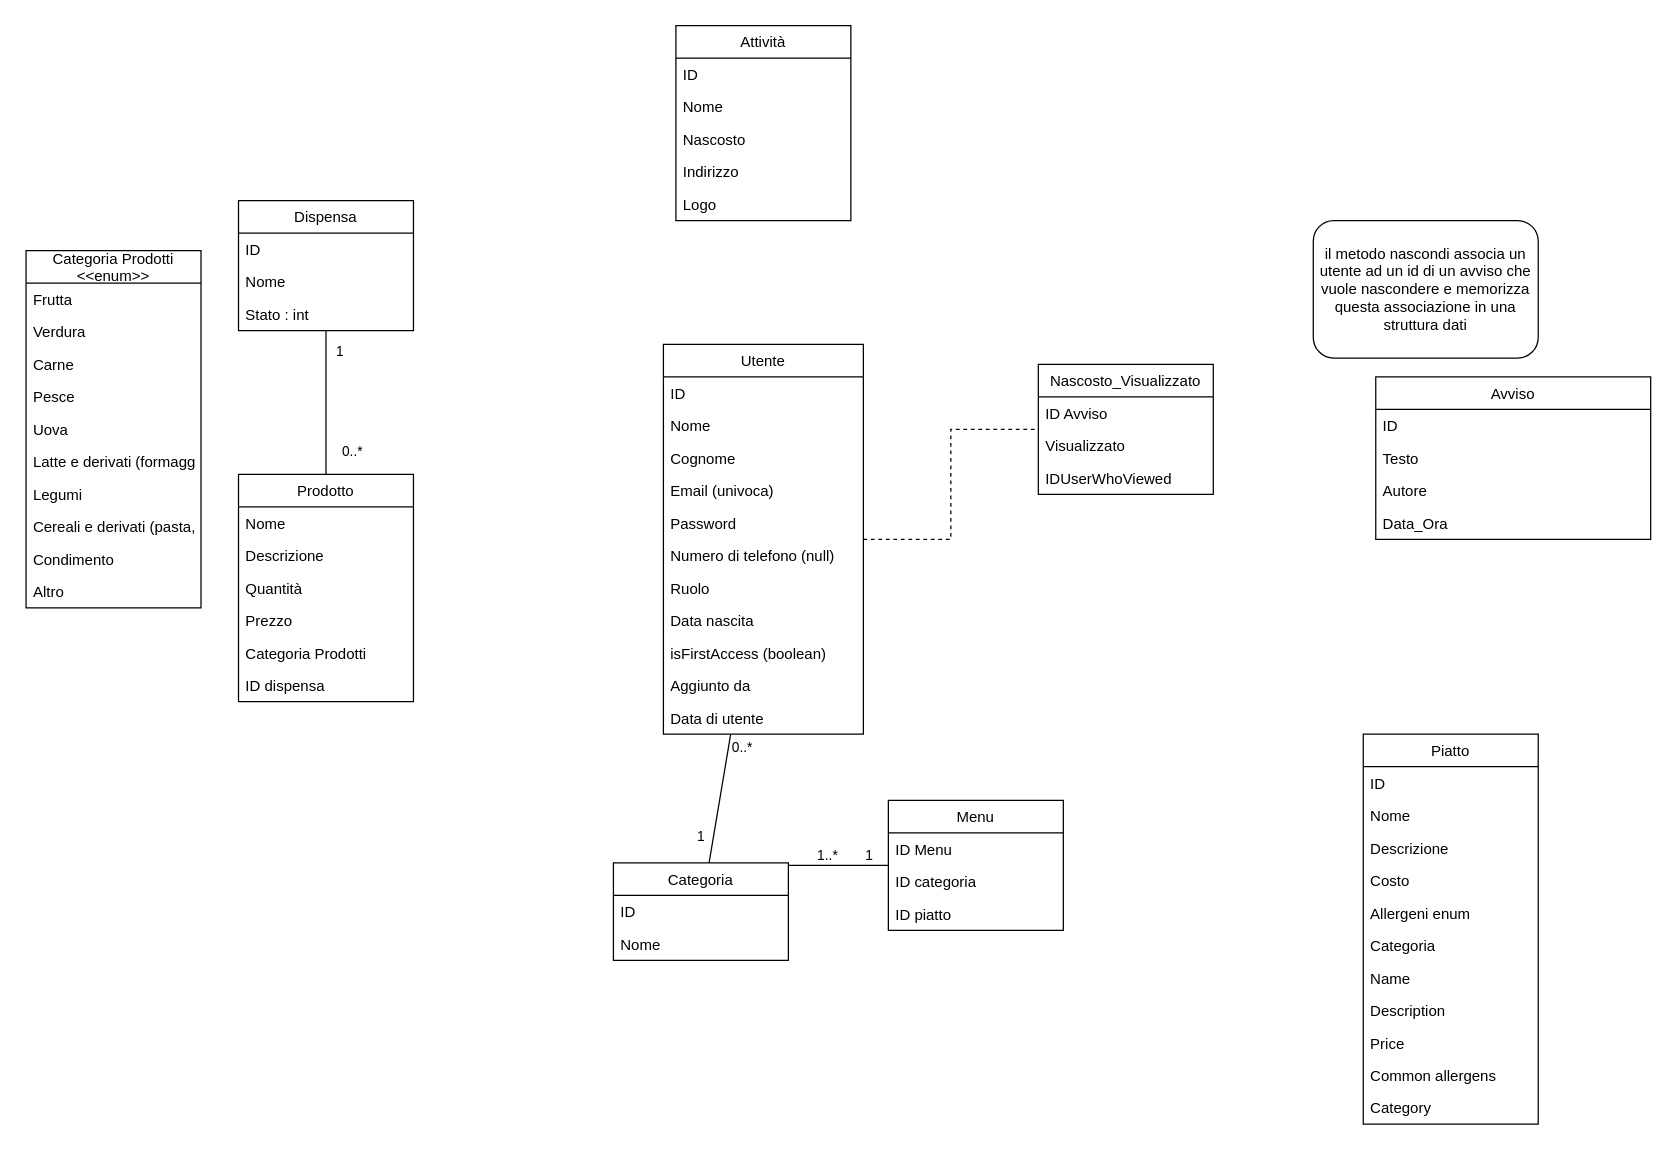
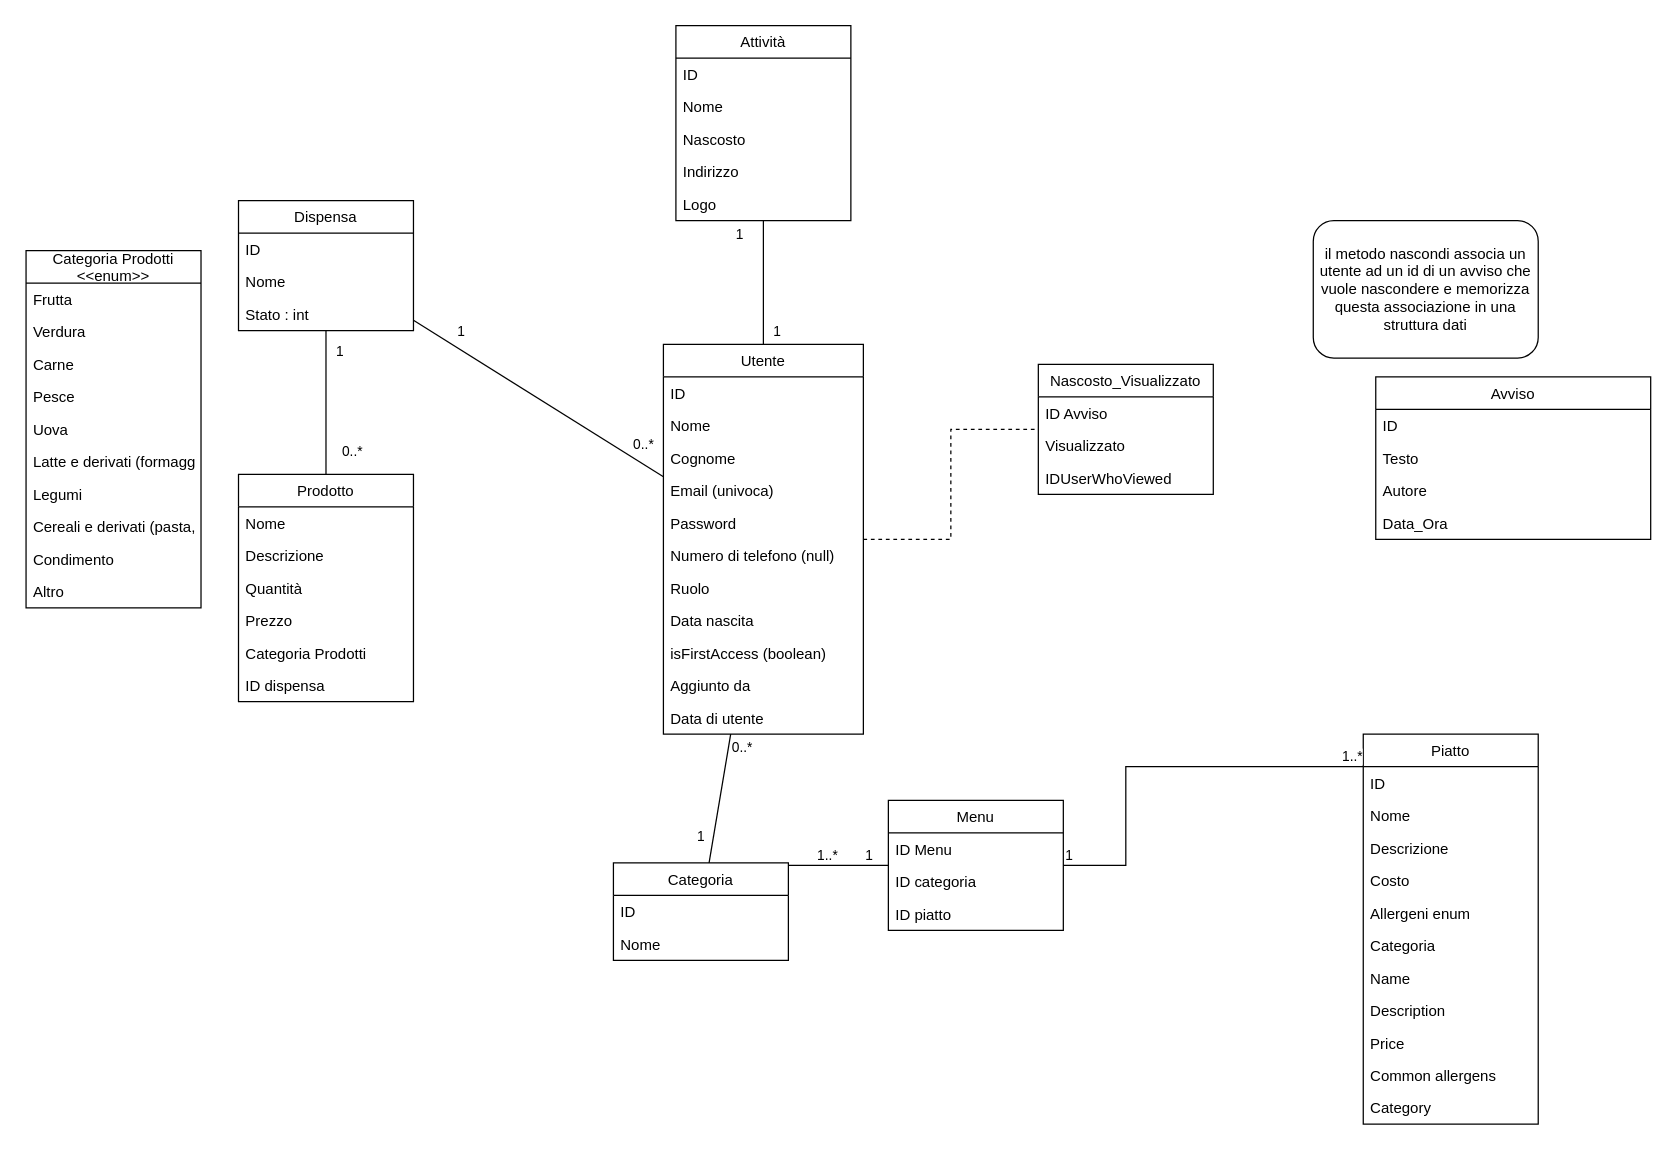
none -> (763, 282)
none -> (538, 399)
none -> (1164, 767)
